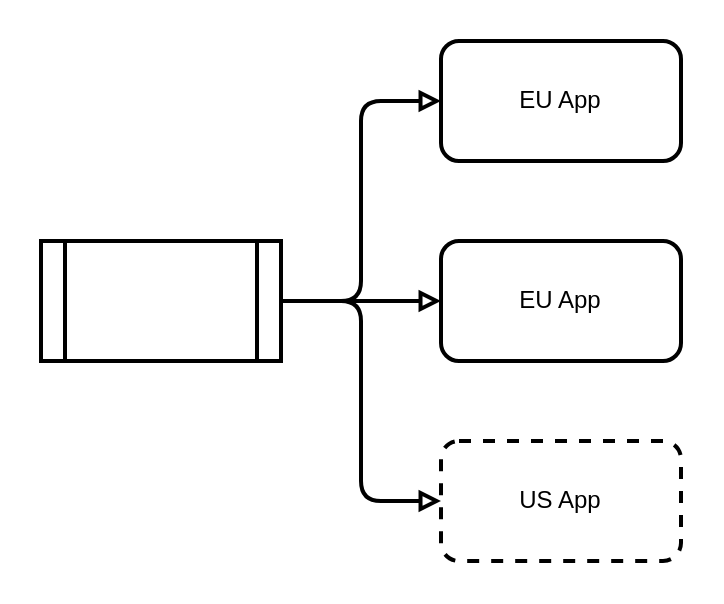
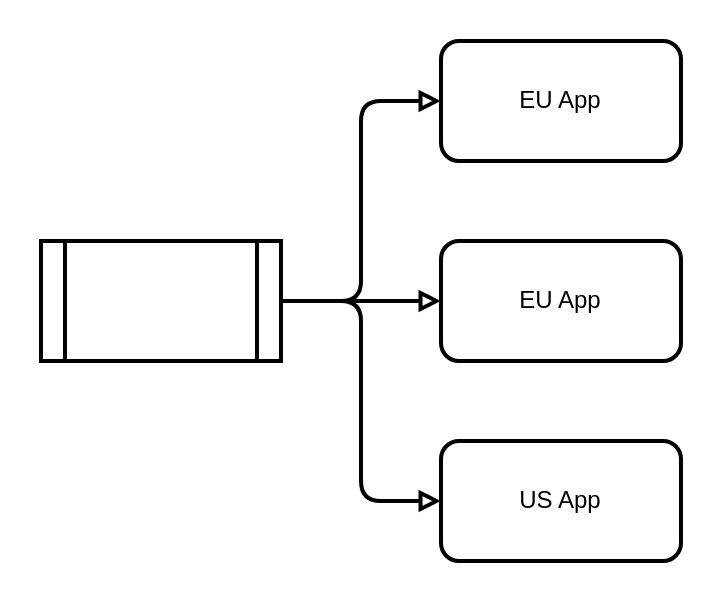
(561, 501) -> (561, 501)
